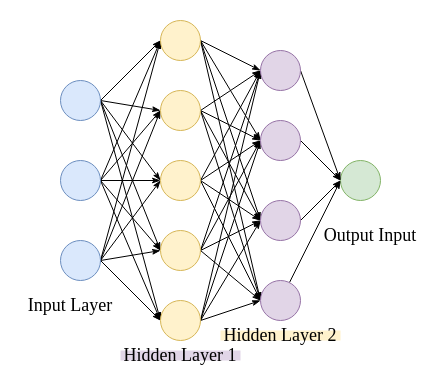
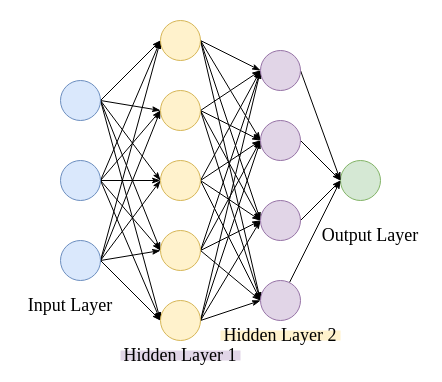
(371, 236) -> (371, 236)
